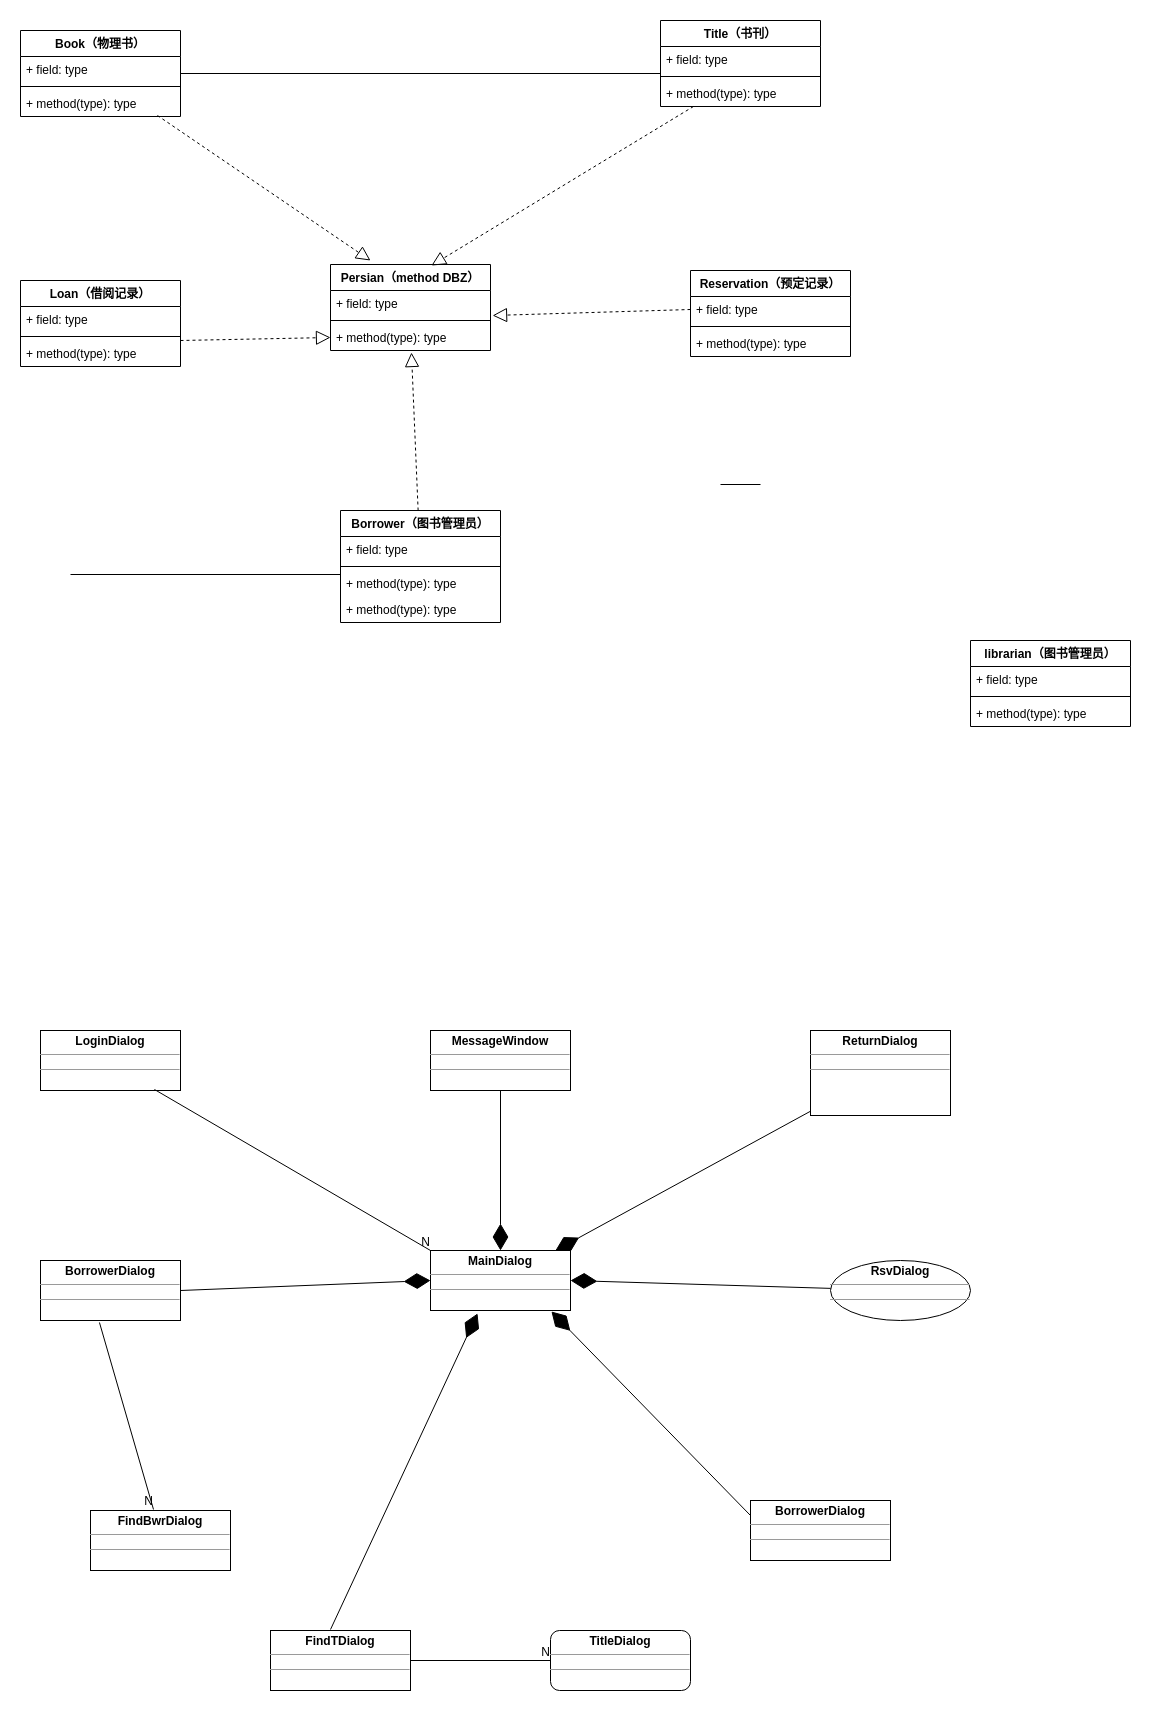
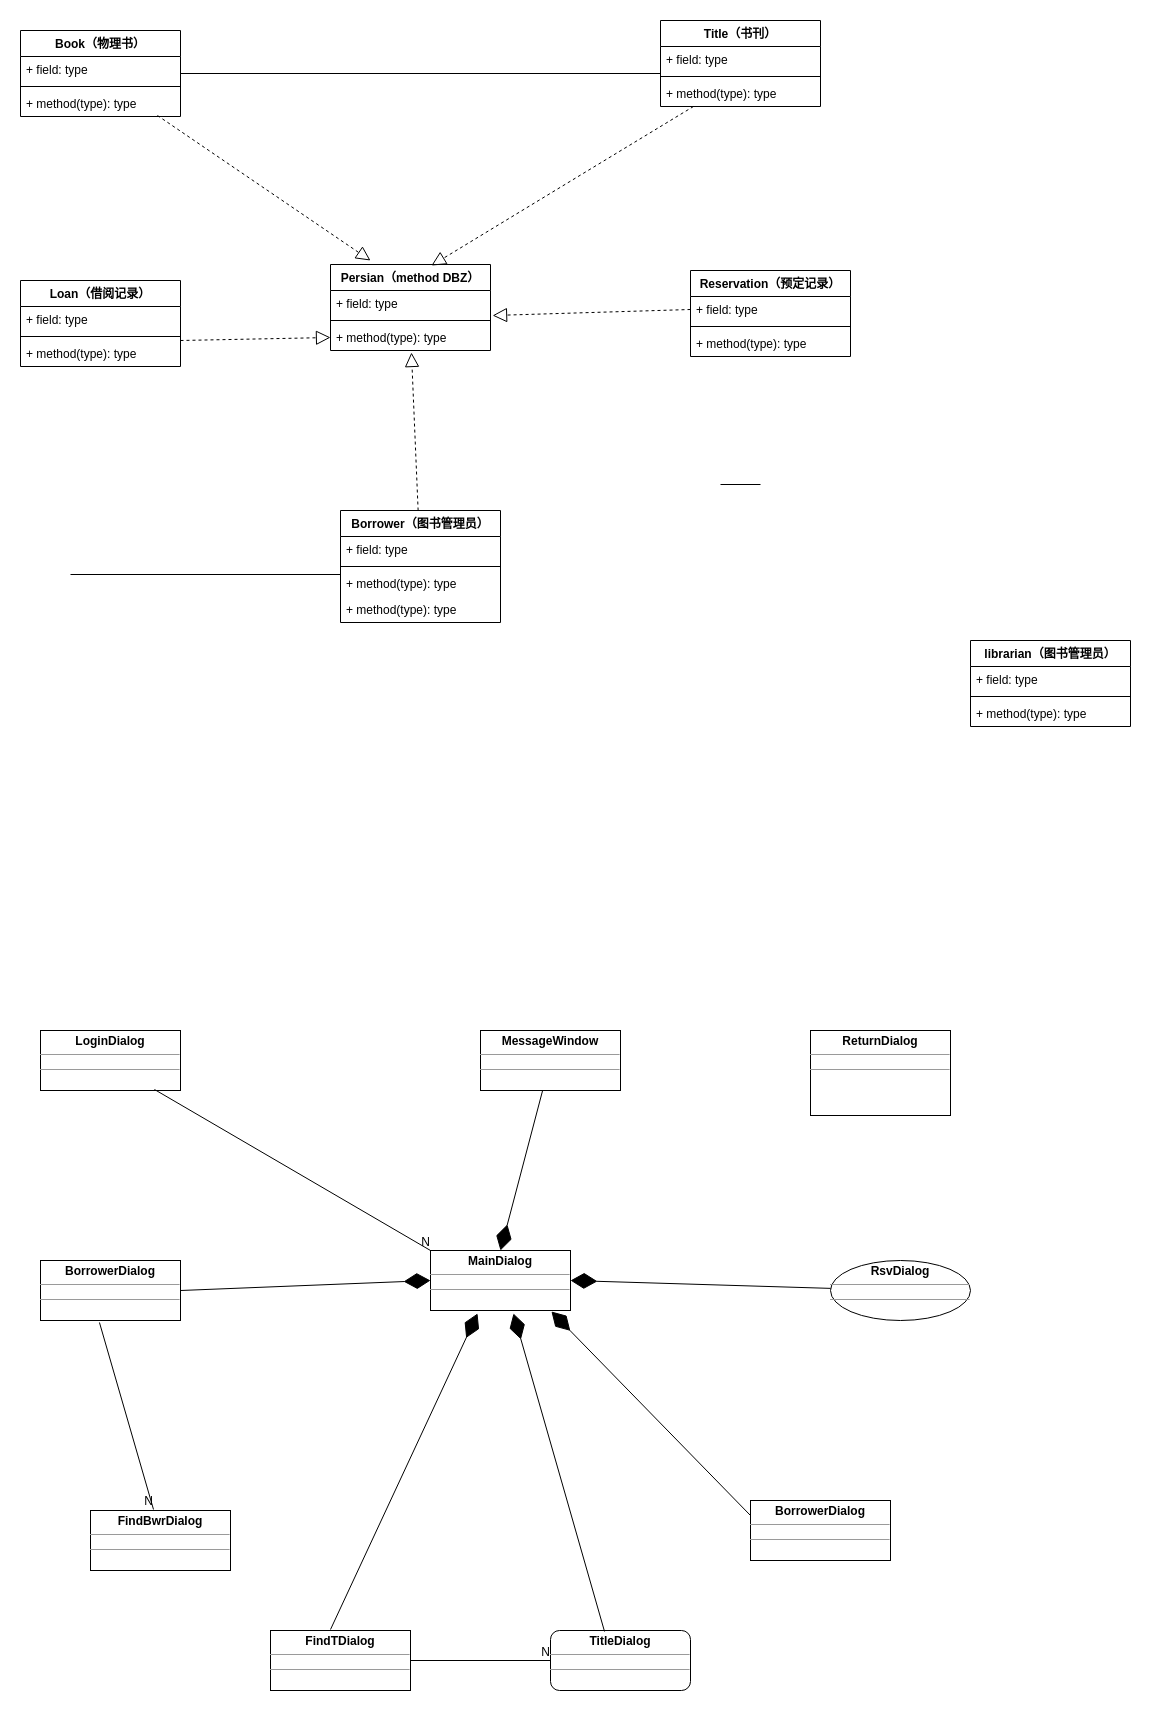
(501, 1061) -> (551, 1061)
(694, 1175) -> none
none -> (563, 1485)
